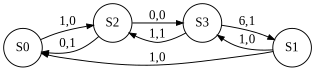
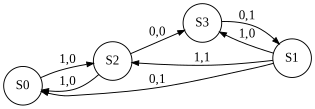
(247, 22) -> (247, 16)
(161, 42) -> (206, 65)
(68, 43) -> (68, 81)
(158, 58) -> (158, 80)
